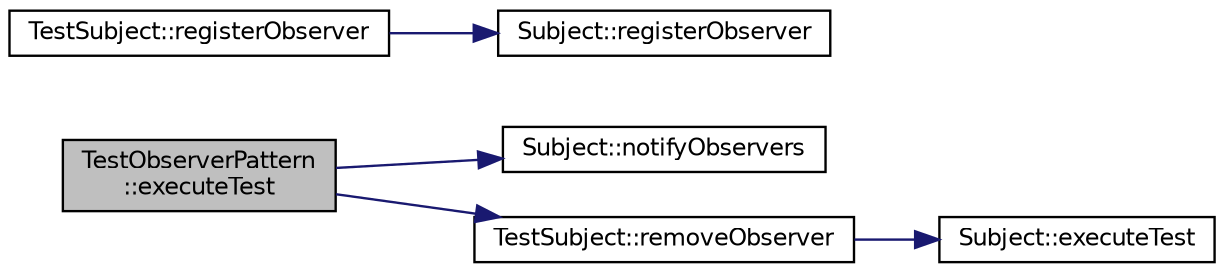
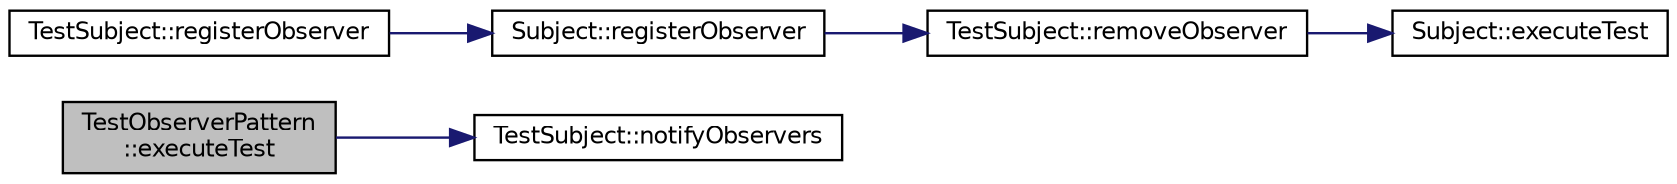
(664, 149) -> (658, 138)
(406, 204) -> (864, 33)
